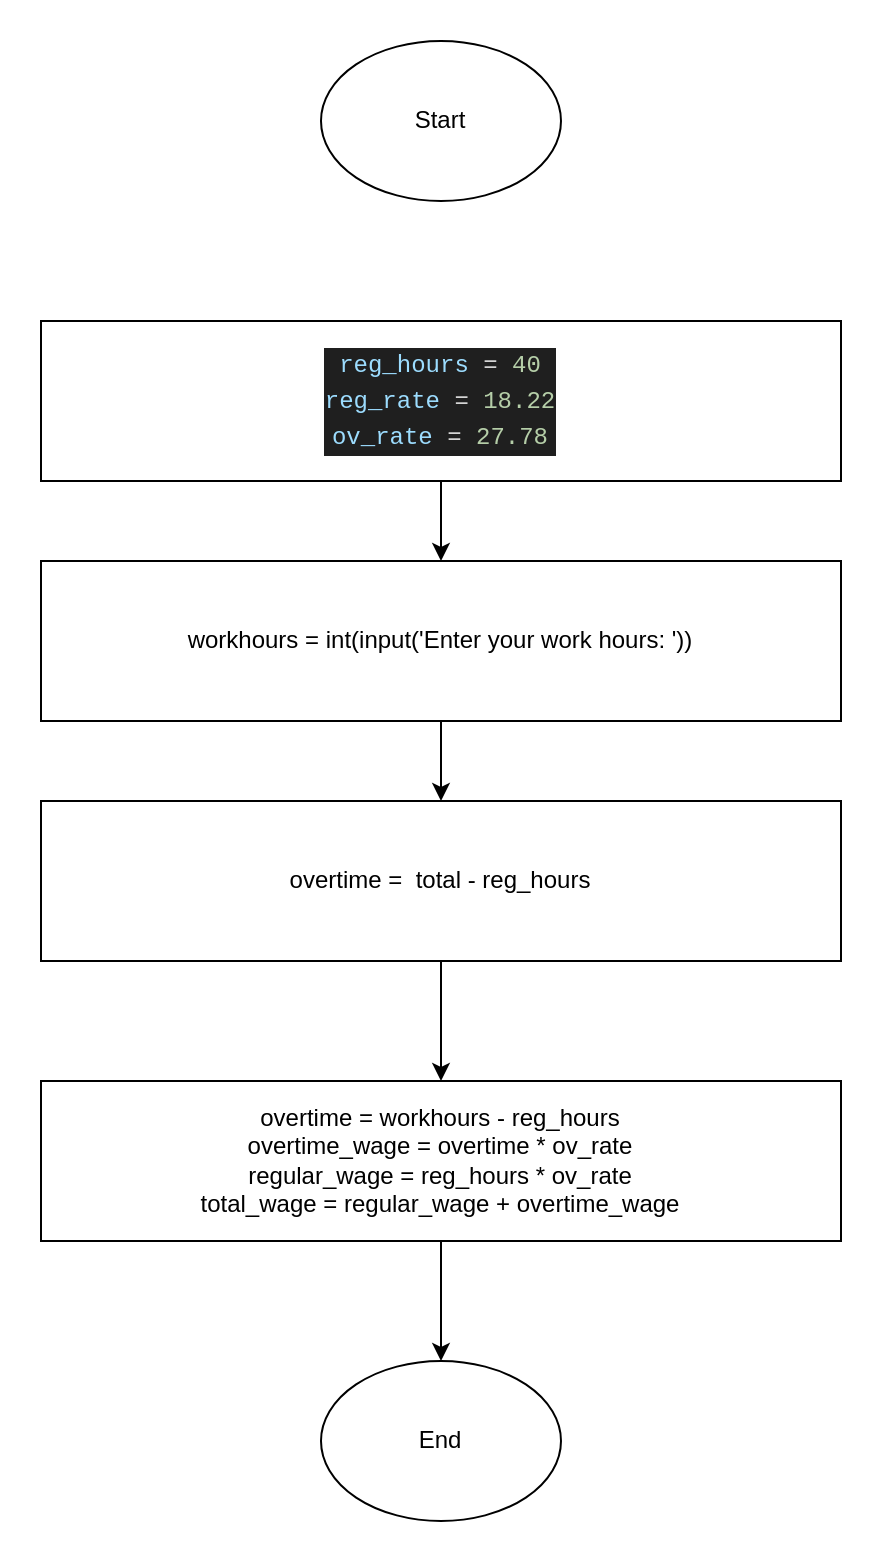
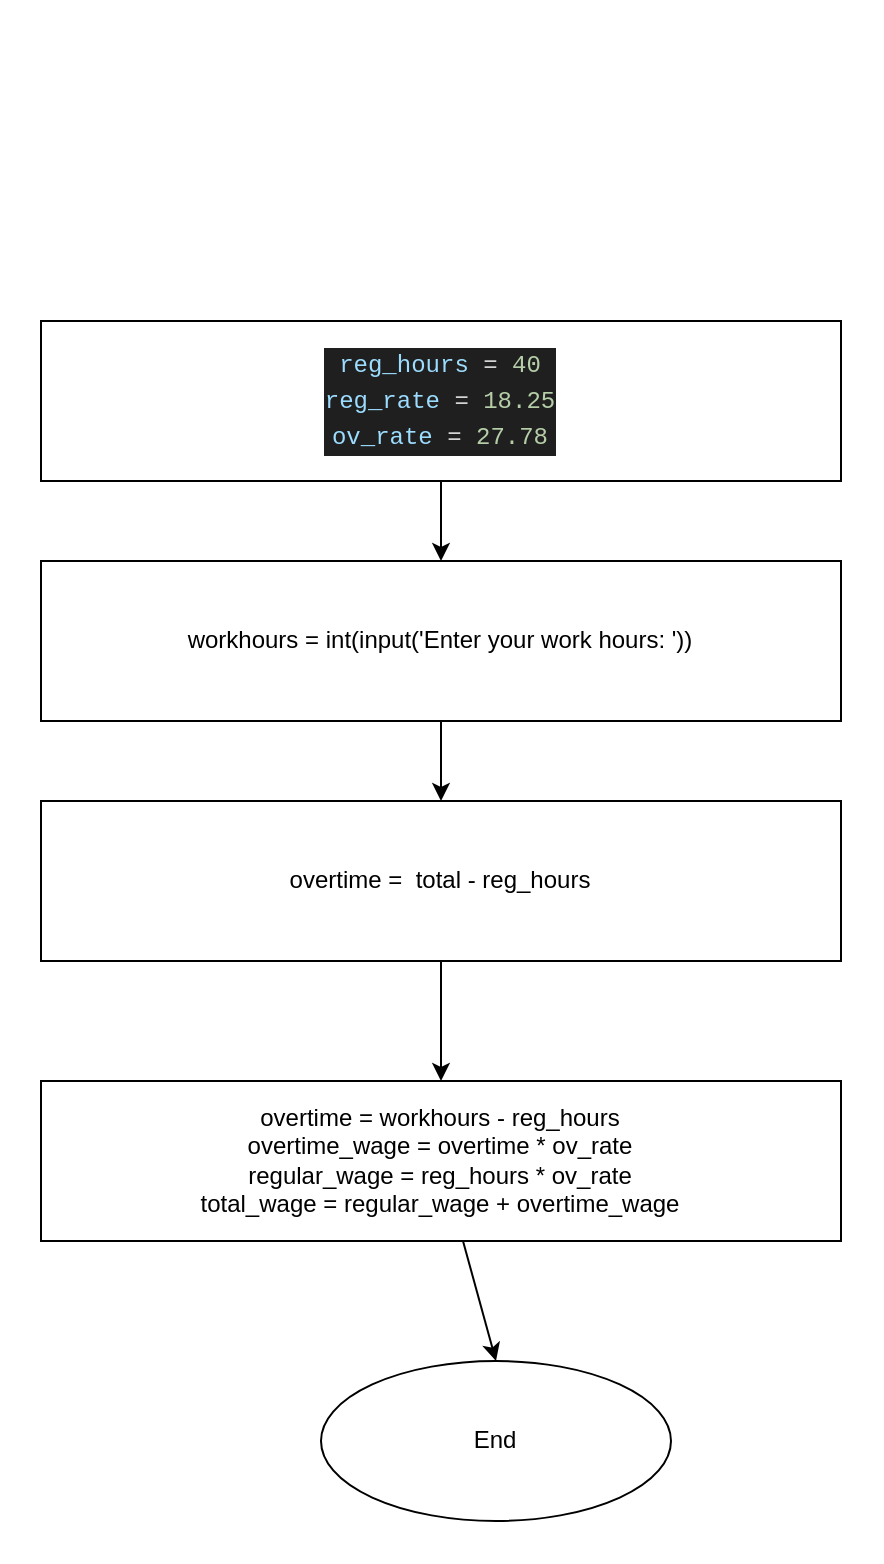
(441, 121) -> none
(441, 401) -> (441, 401)
(441, 1441) -> (496, 1441)
